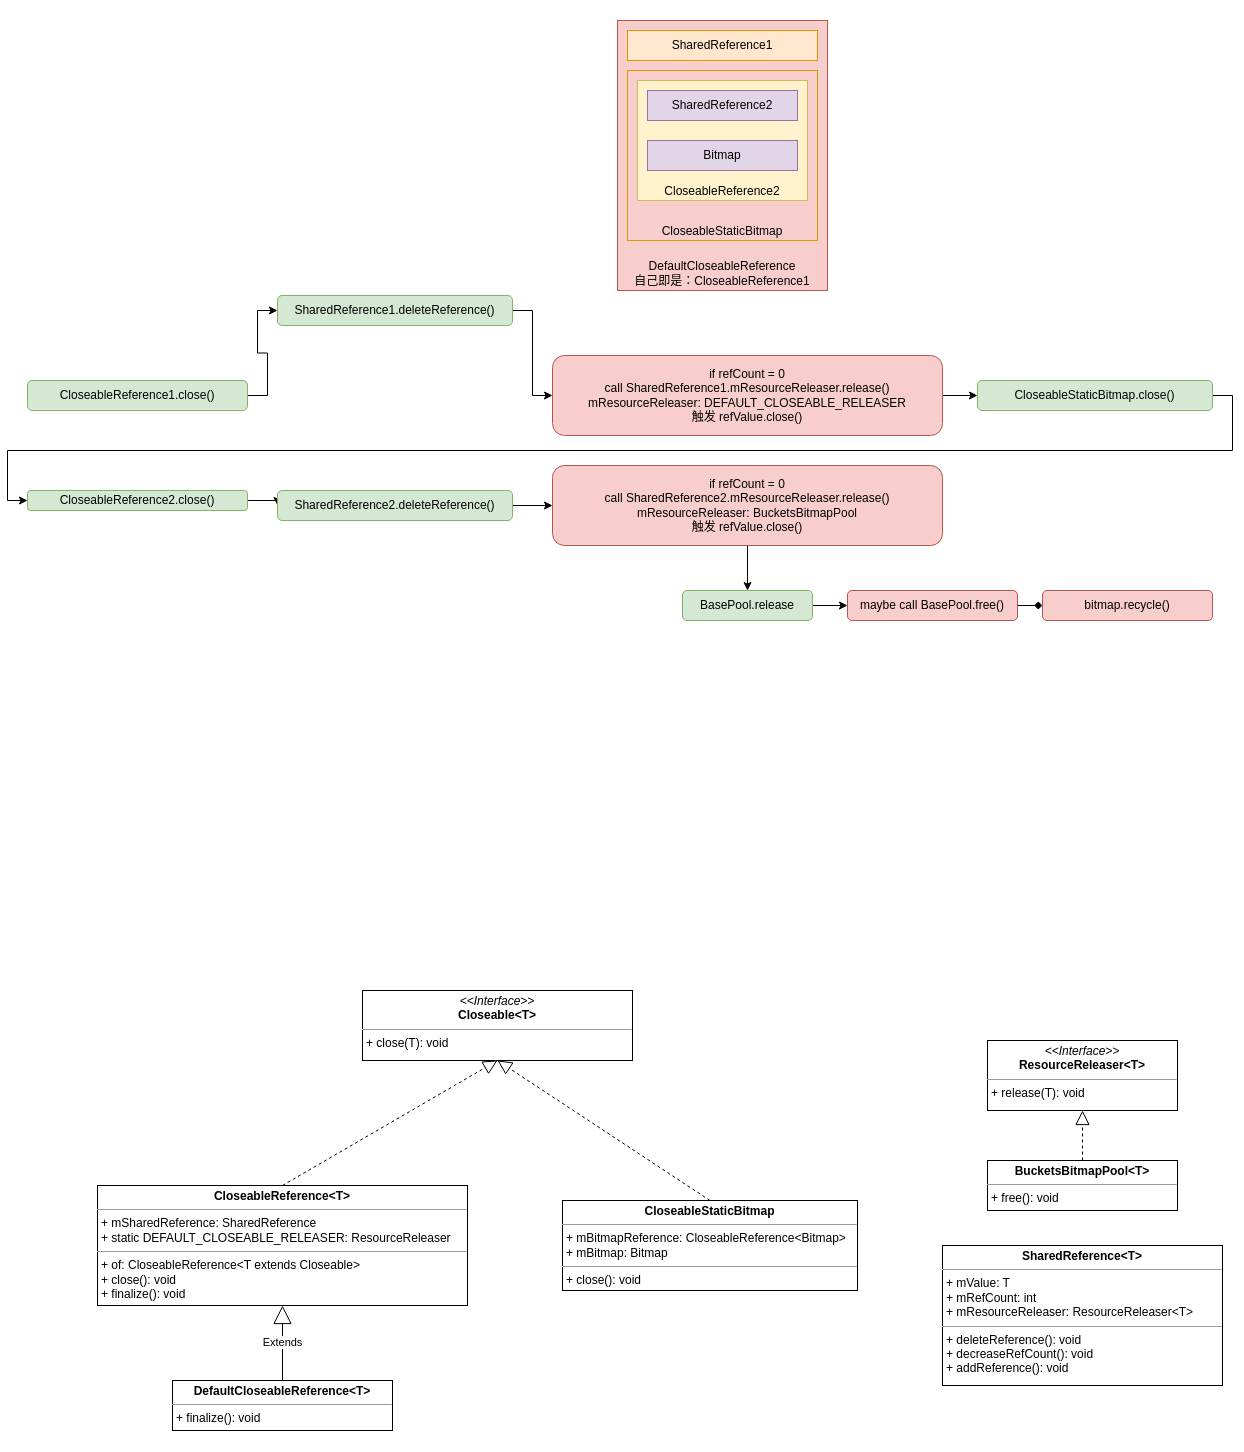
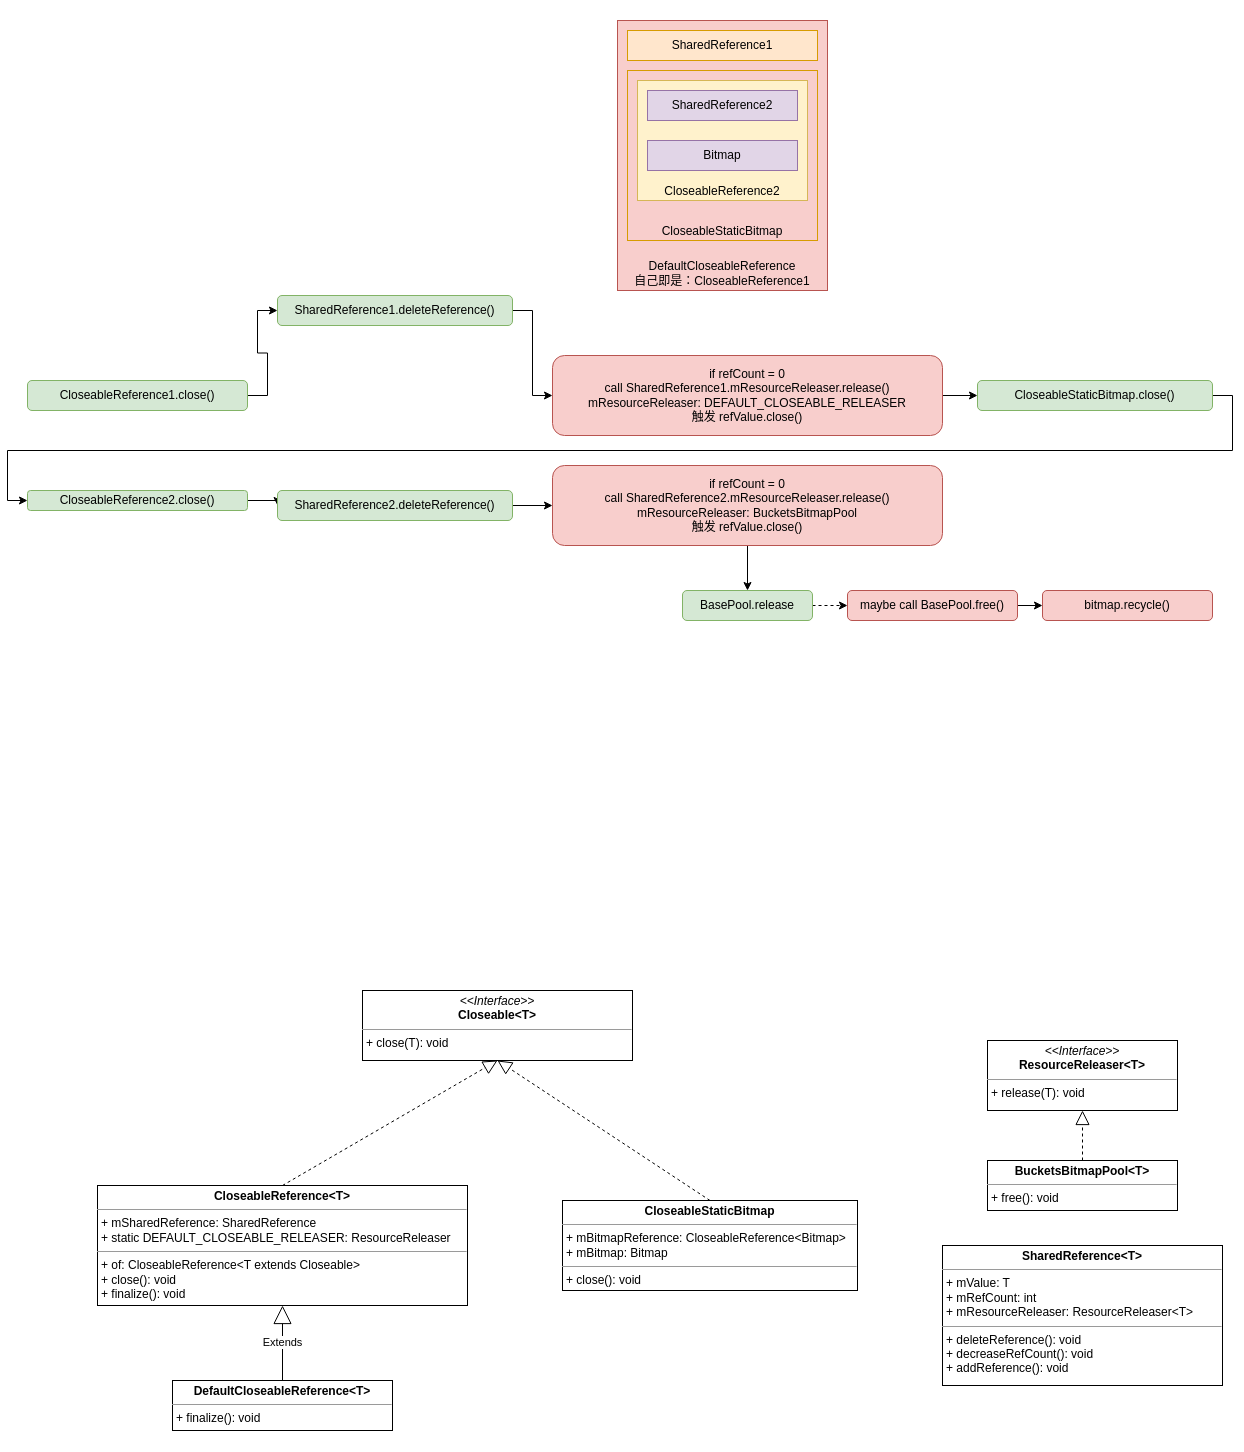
(827, 606) -> (827, 606)
(1033, 606) -> (1034, 606)
